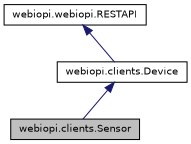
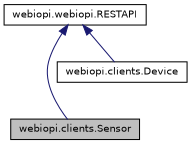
(95, 105) -> (48, 77)
